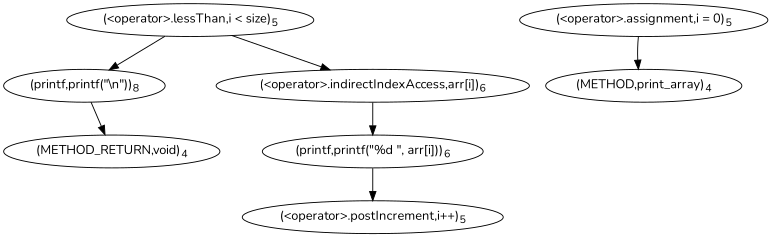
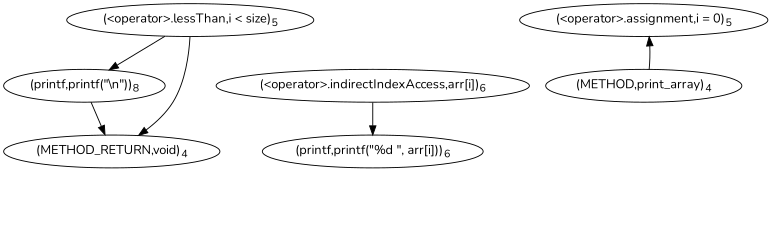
(638, 48) -> (650, 58)
(277, 51) -> (179, 89)
(373, 217) -> none
